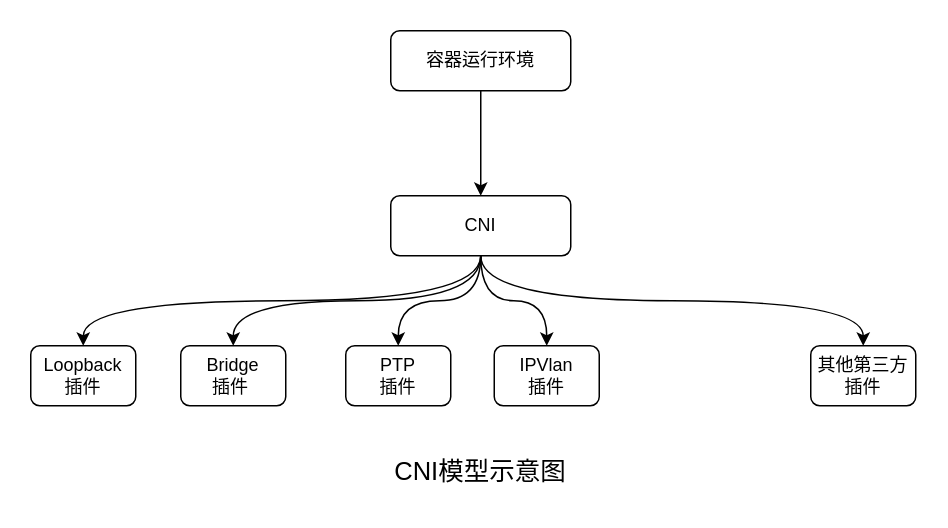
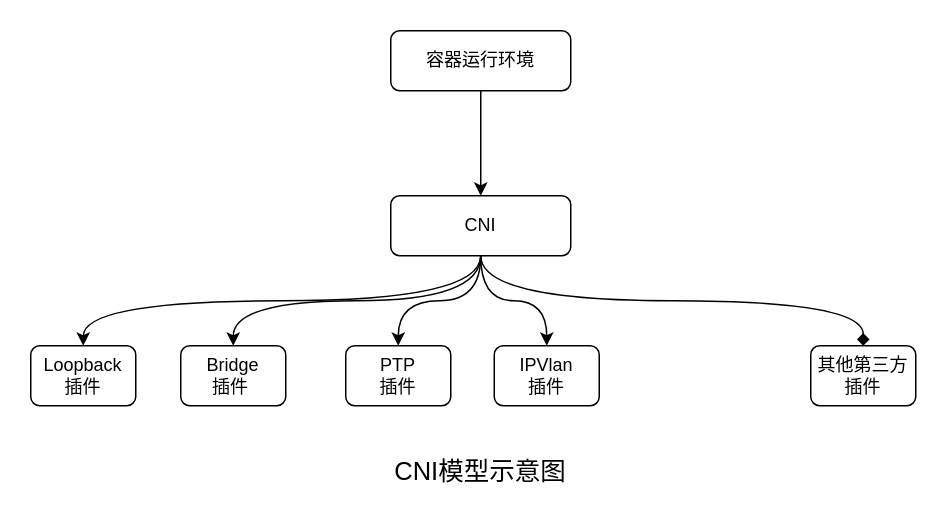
(838, 315) -> (837, 314)
